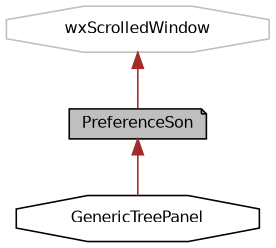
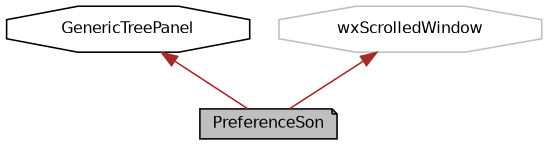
(138, 175) -> (211, 85)
